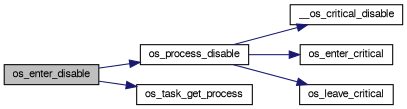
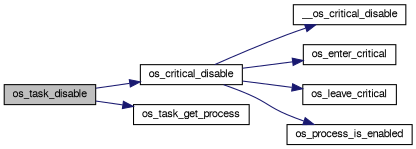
(195, 55) -> (191, 75)
(52, 75) -> (50, 95)
none -> (350, 135)
